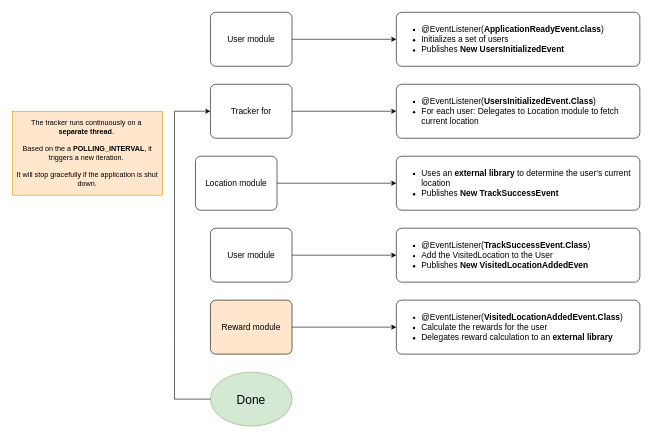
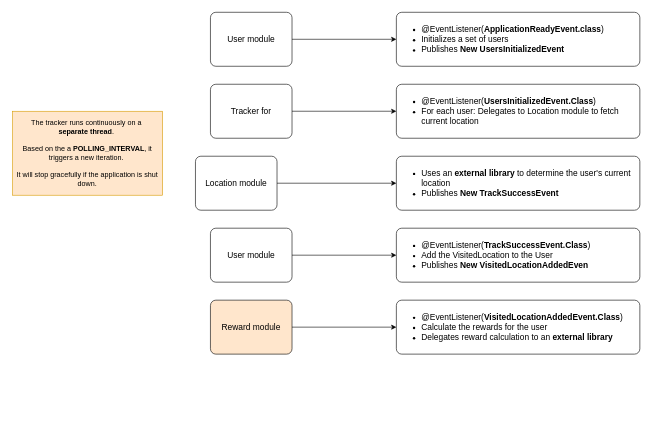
(174, 255) -> none
(251, 399) -> none
